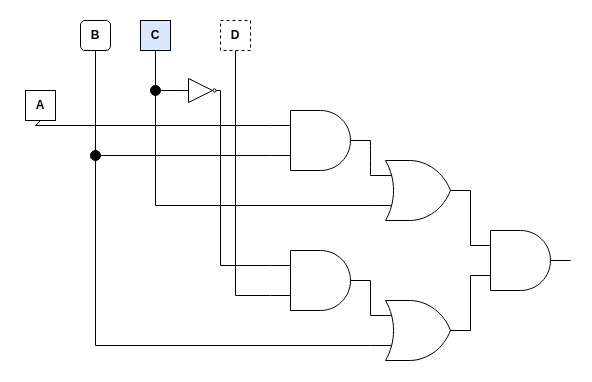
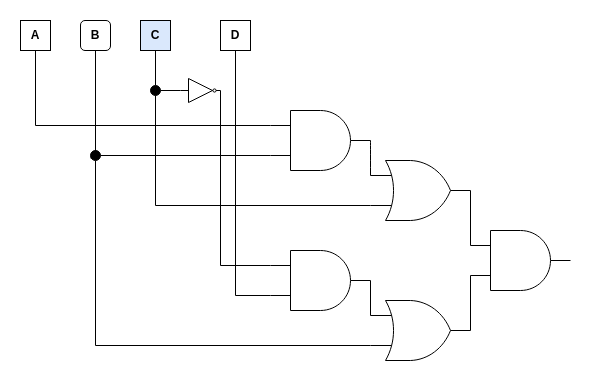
(236, 36) -> (236, 36)
(41, 106) -> (36, 36)
